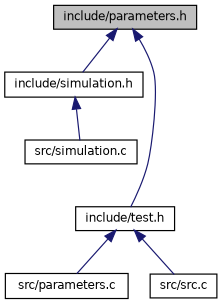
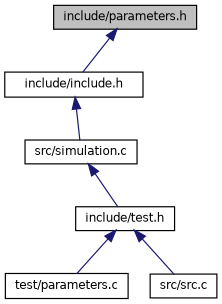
(74, 85) -> (74, 85)
(154, 123) -> (107, 190)
(67, 286) -> (67, 286)
